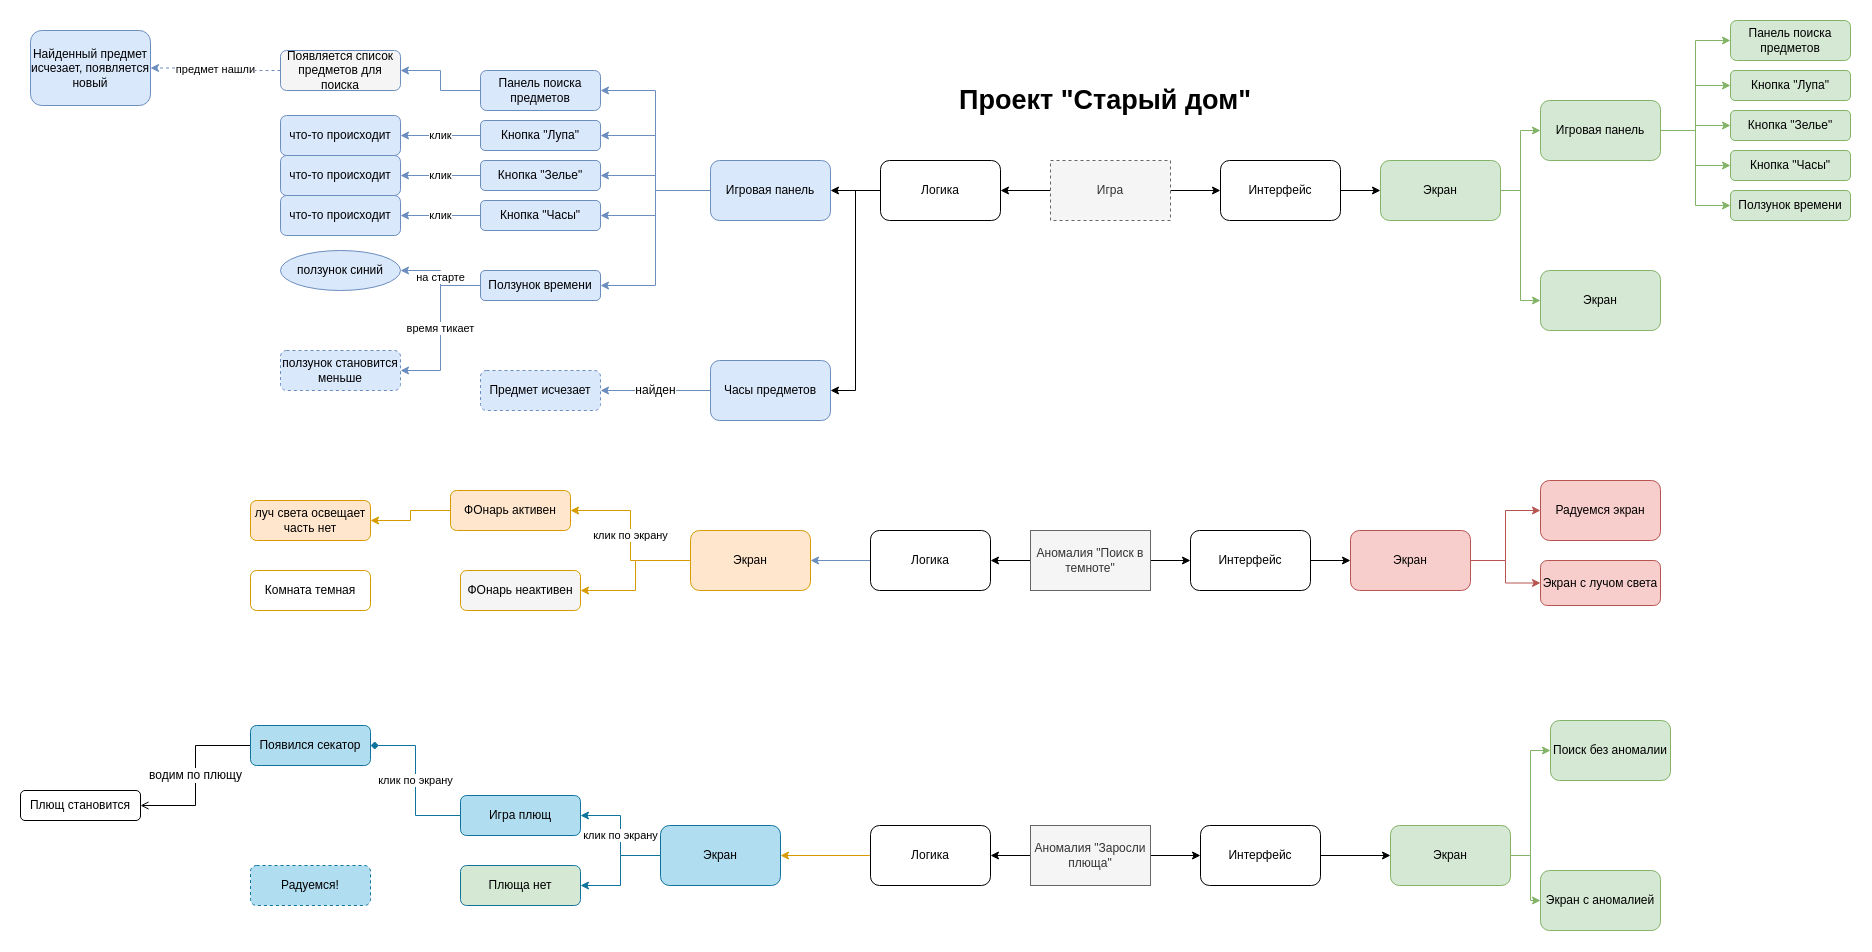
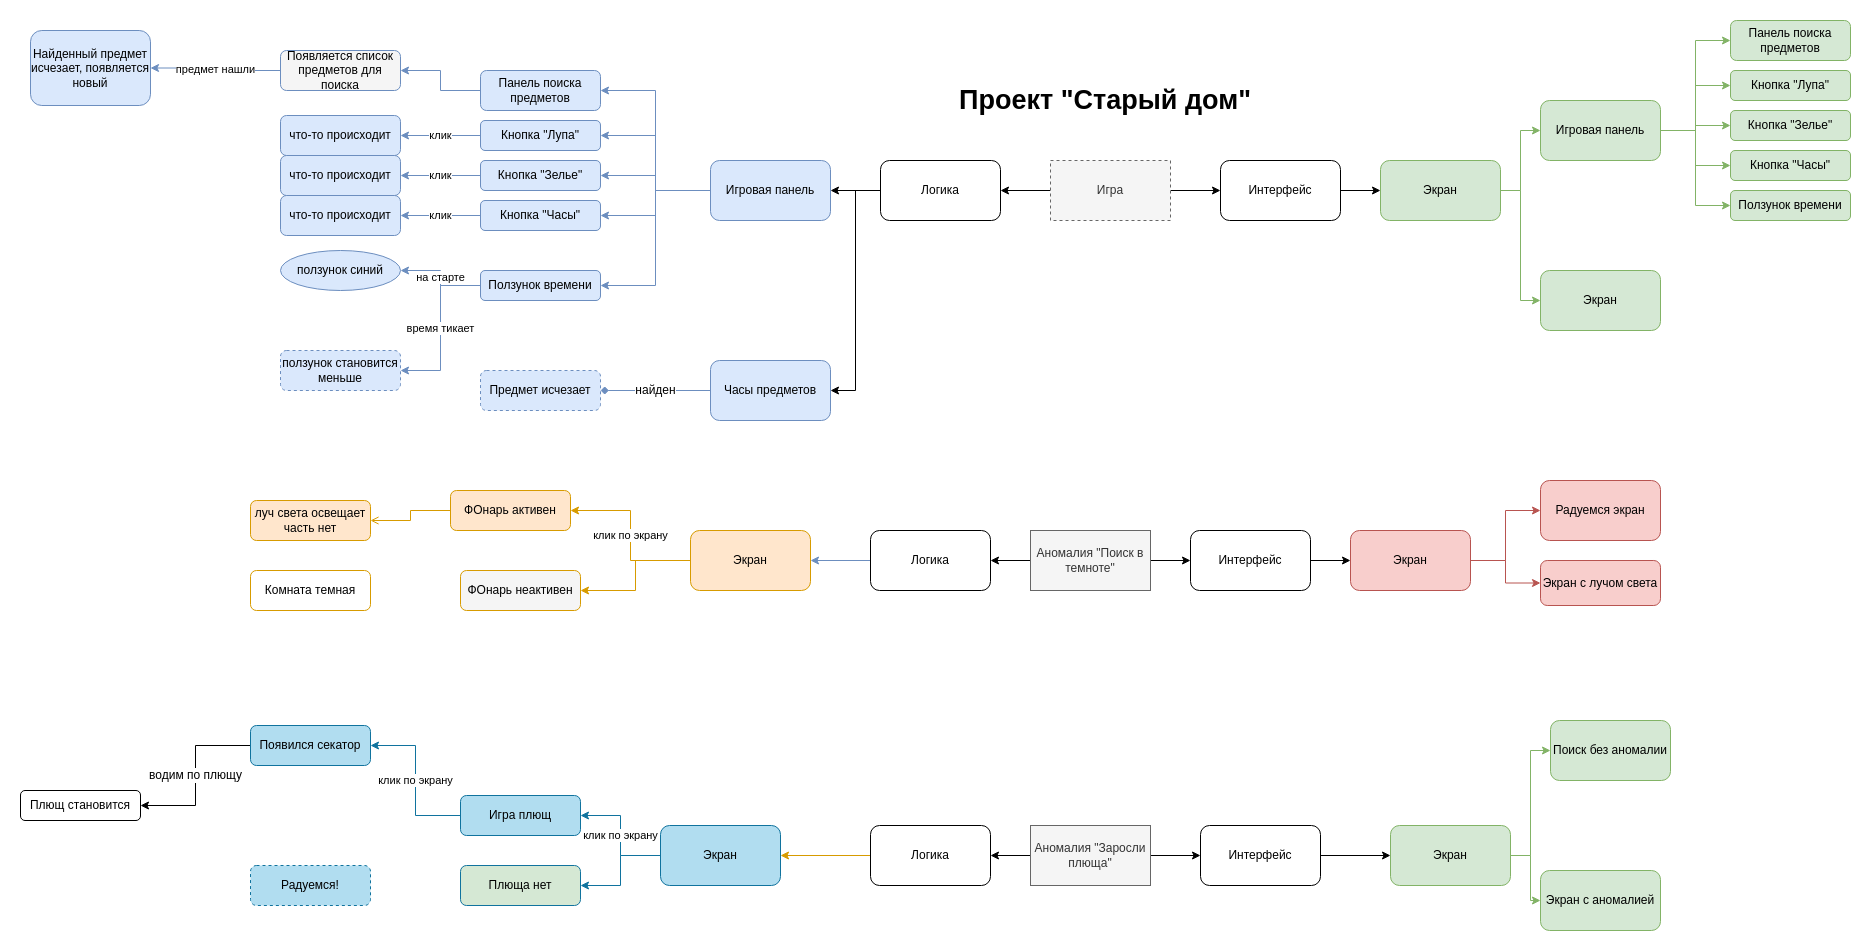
(267, 71) -> (267, 71)
(608, 391) -> (609, 391)
(378, 521) -> (376, 521)
(379, 746) -> (379, 746)
(147, 806) -> (149, 806)
